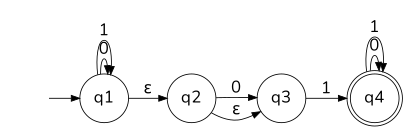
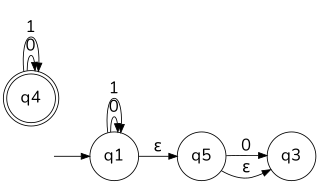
(192, 98) -> (202, 156)
(322, 98) -> none
